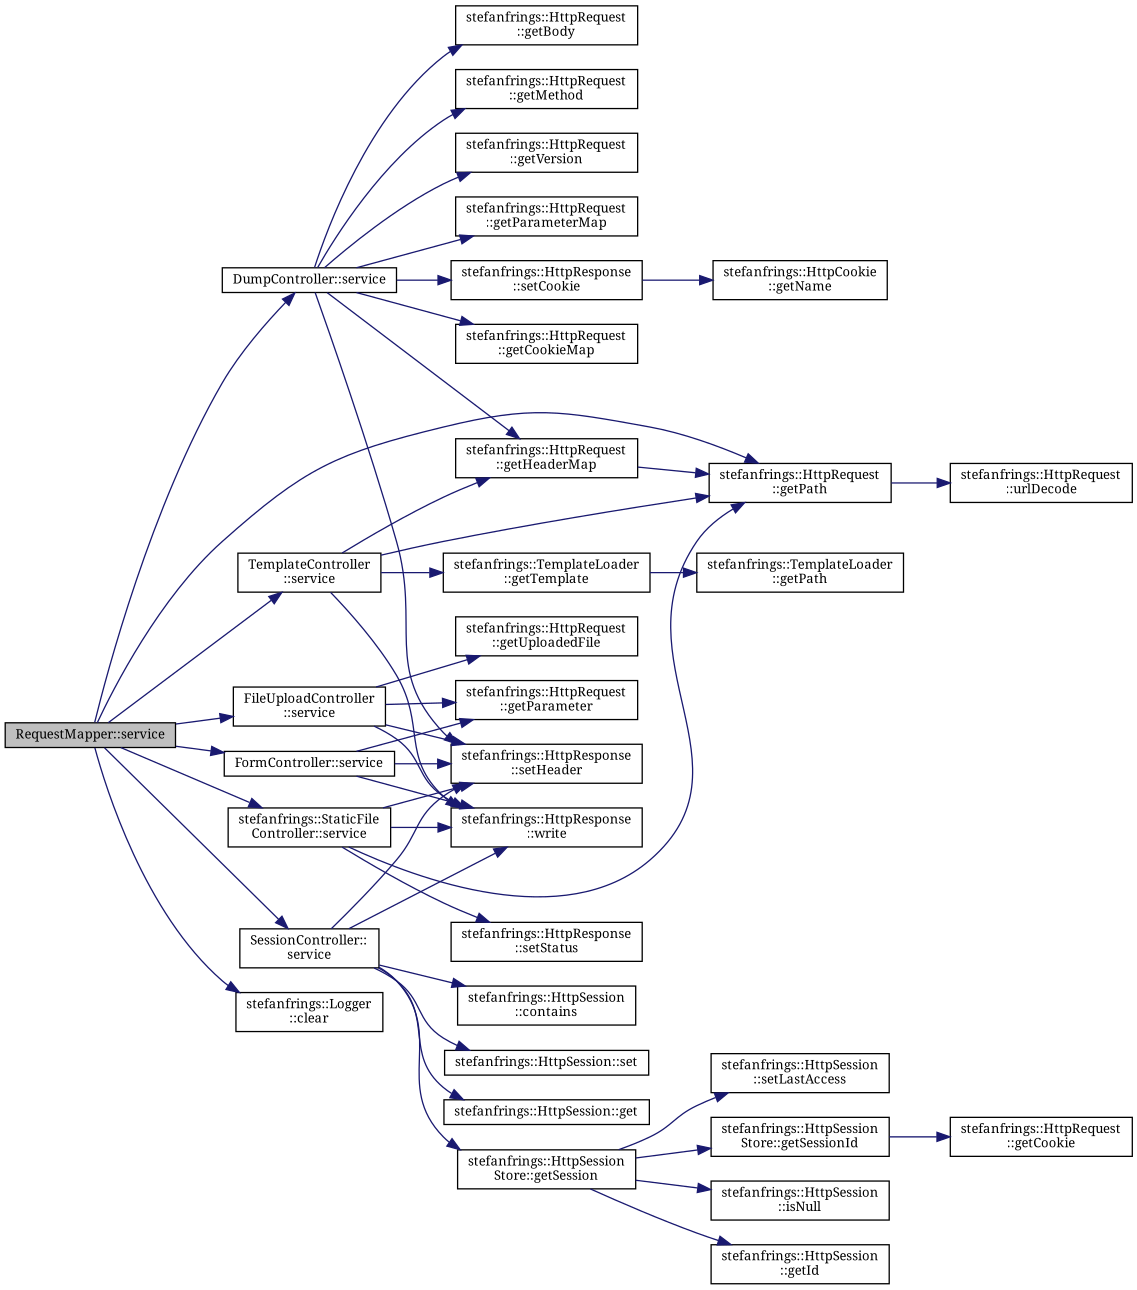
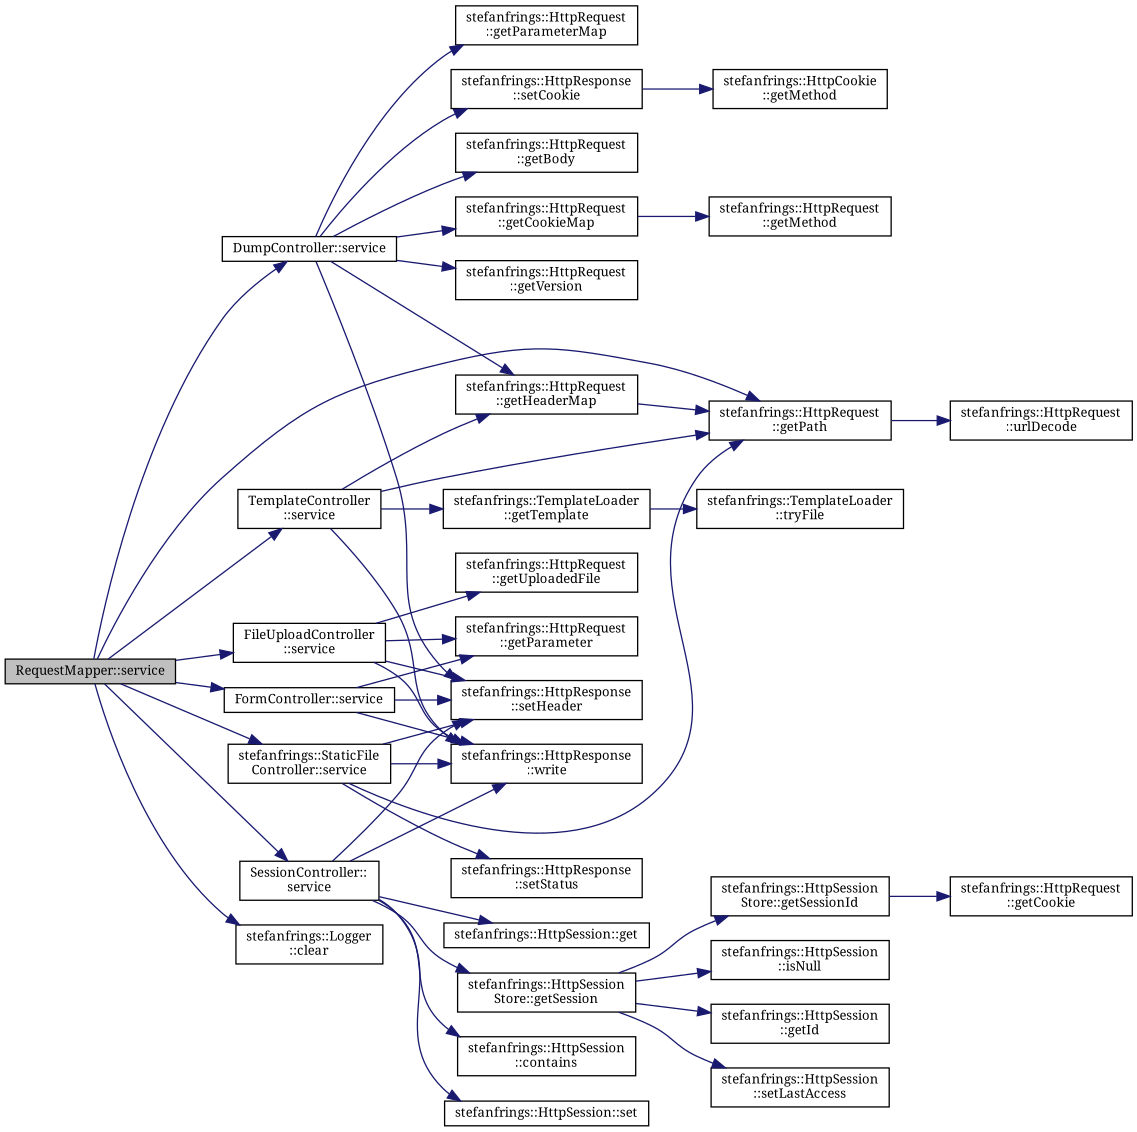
(376, 183) -> (667, 216)
(800, 280) -> (800, 89)
(800, 573) -> (800, 509)
